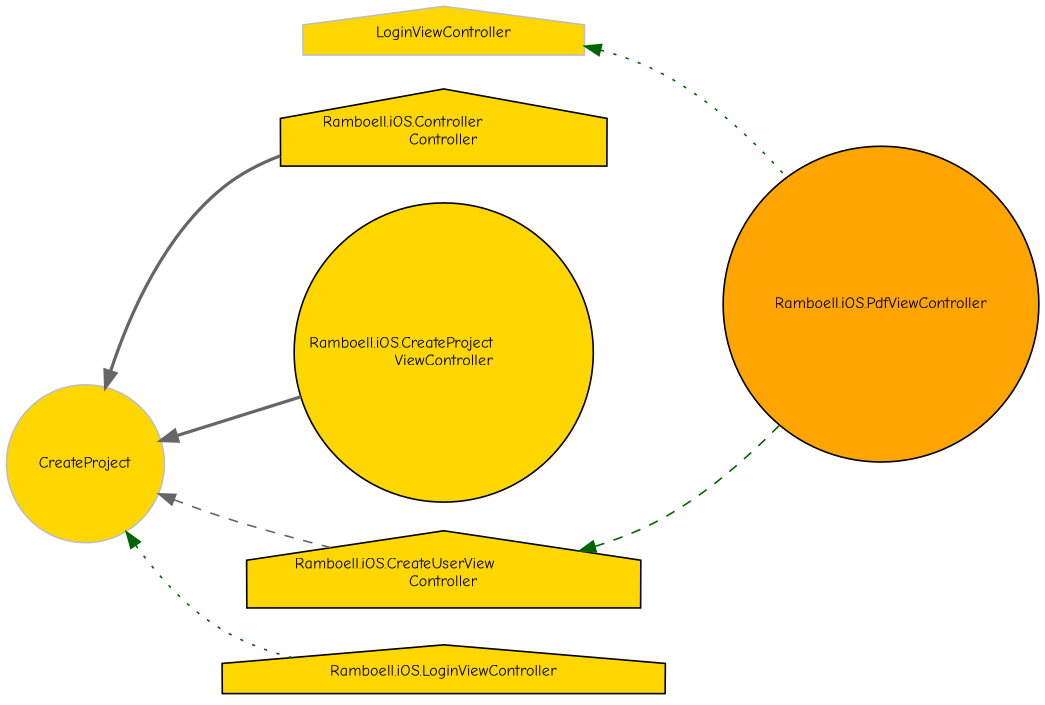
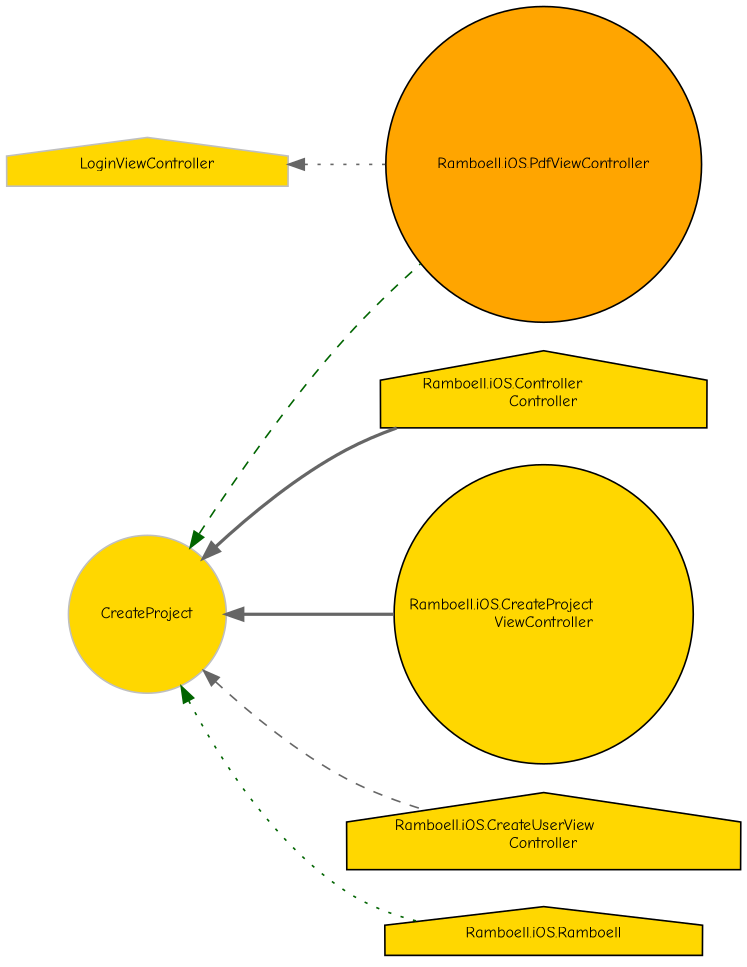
(703, 100) -> (345, 164)
(695, 498) -> (301, 391)
(444, 672) -> (544, 934)
